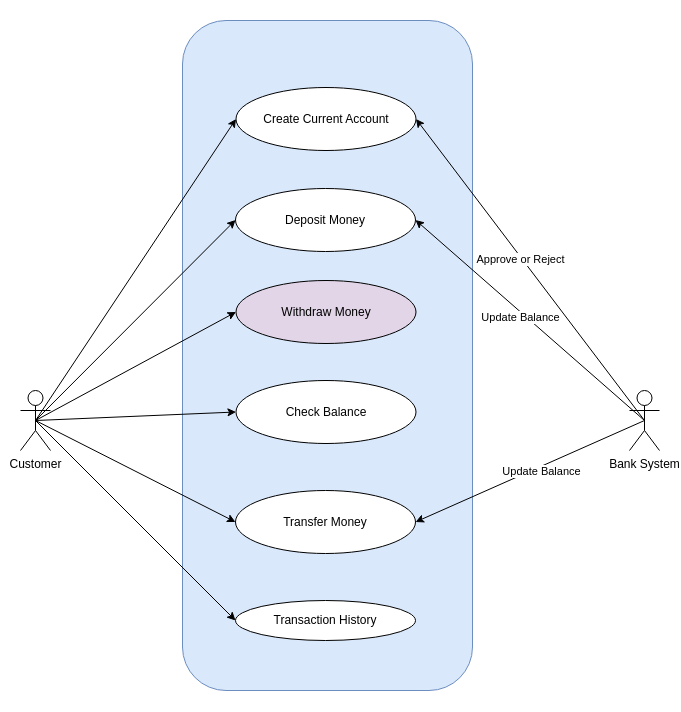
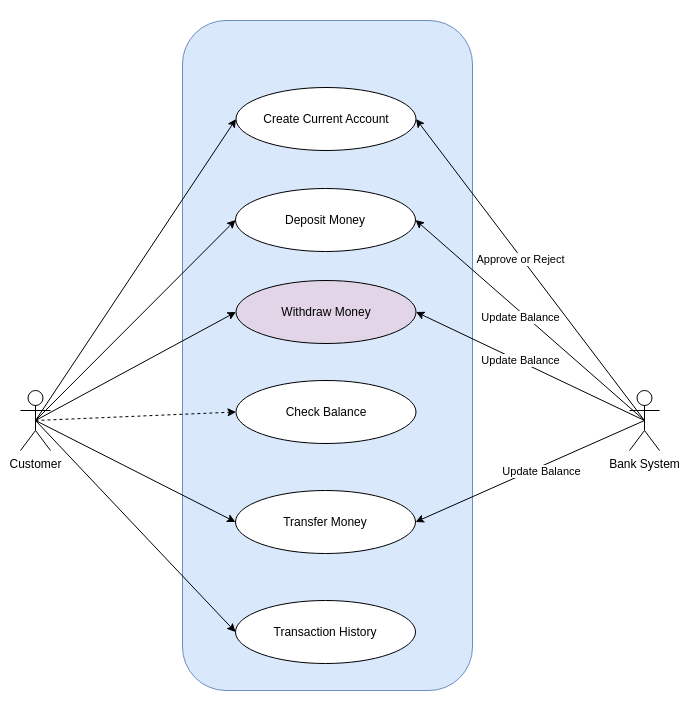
none -> (530, 366)
(133, 416) -> (133, 416)
(326, 621) -> (326, 632)
